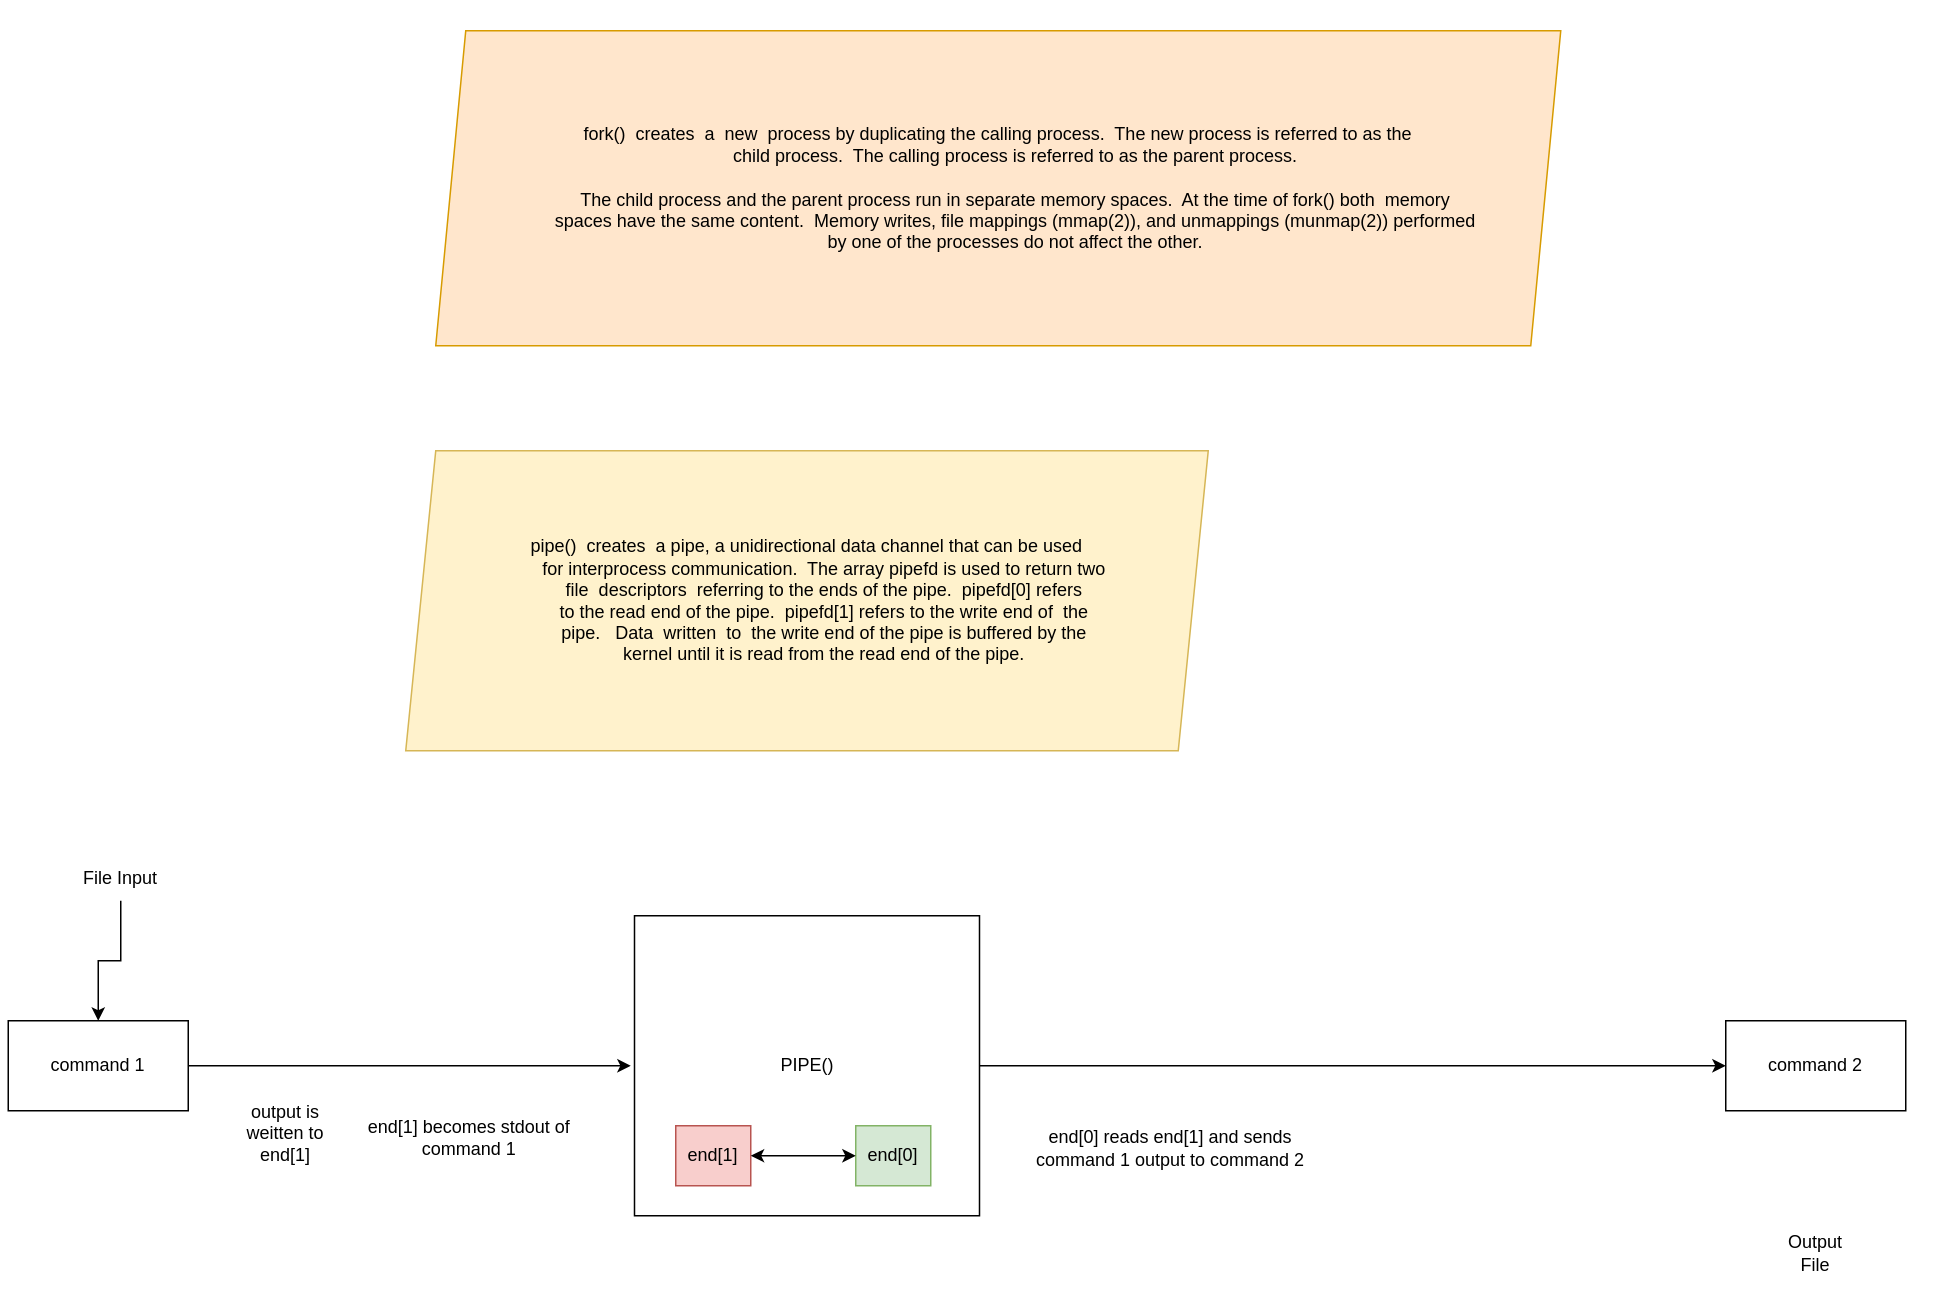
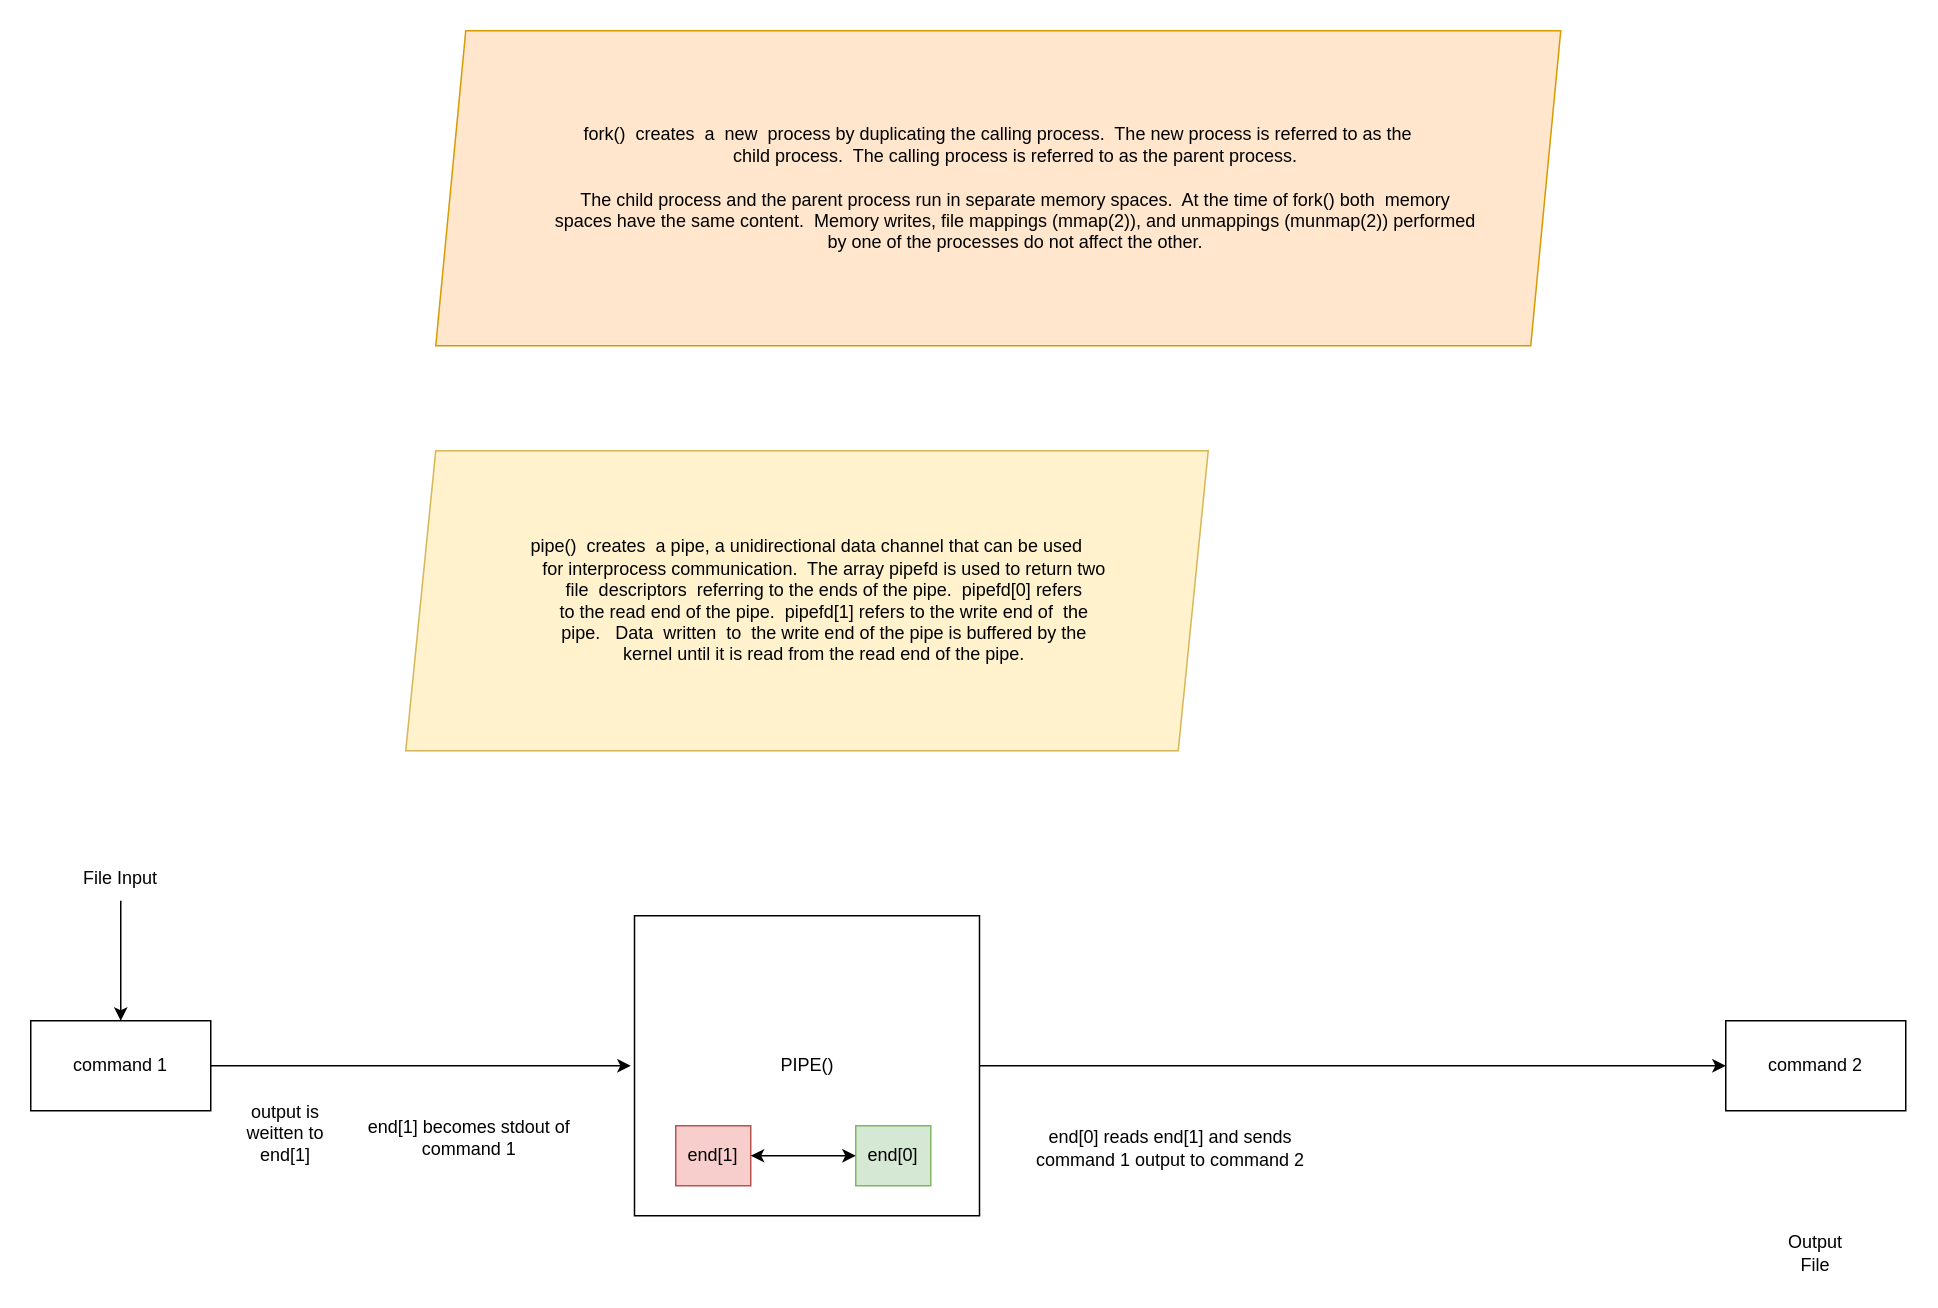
(98, 1066) -> (121, 1066)
